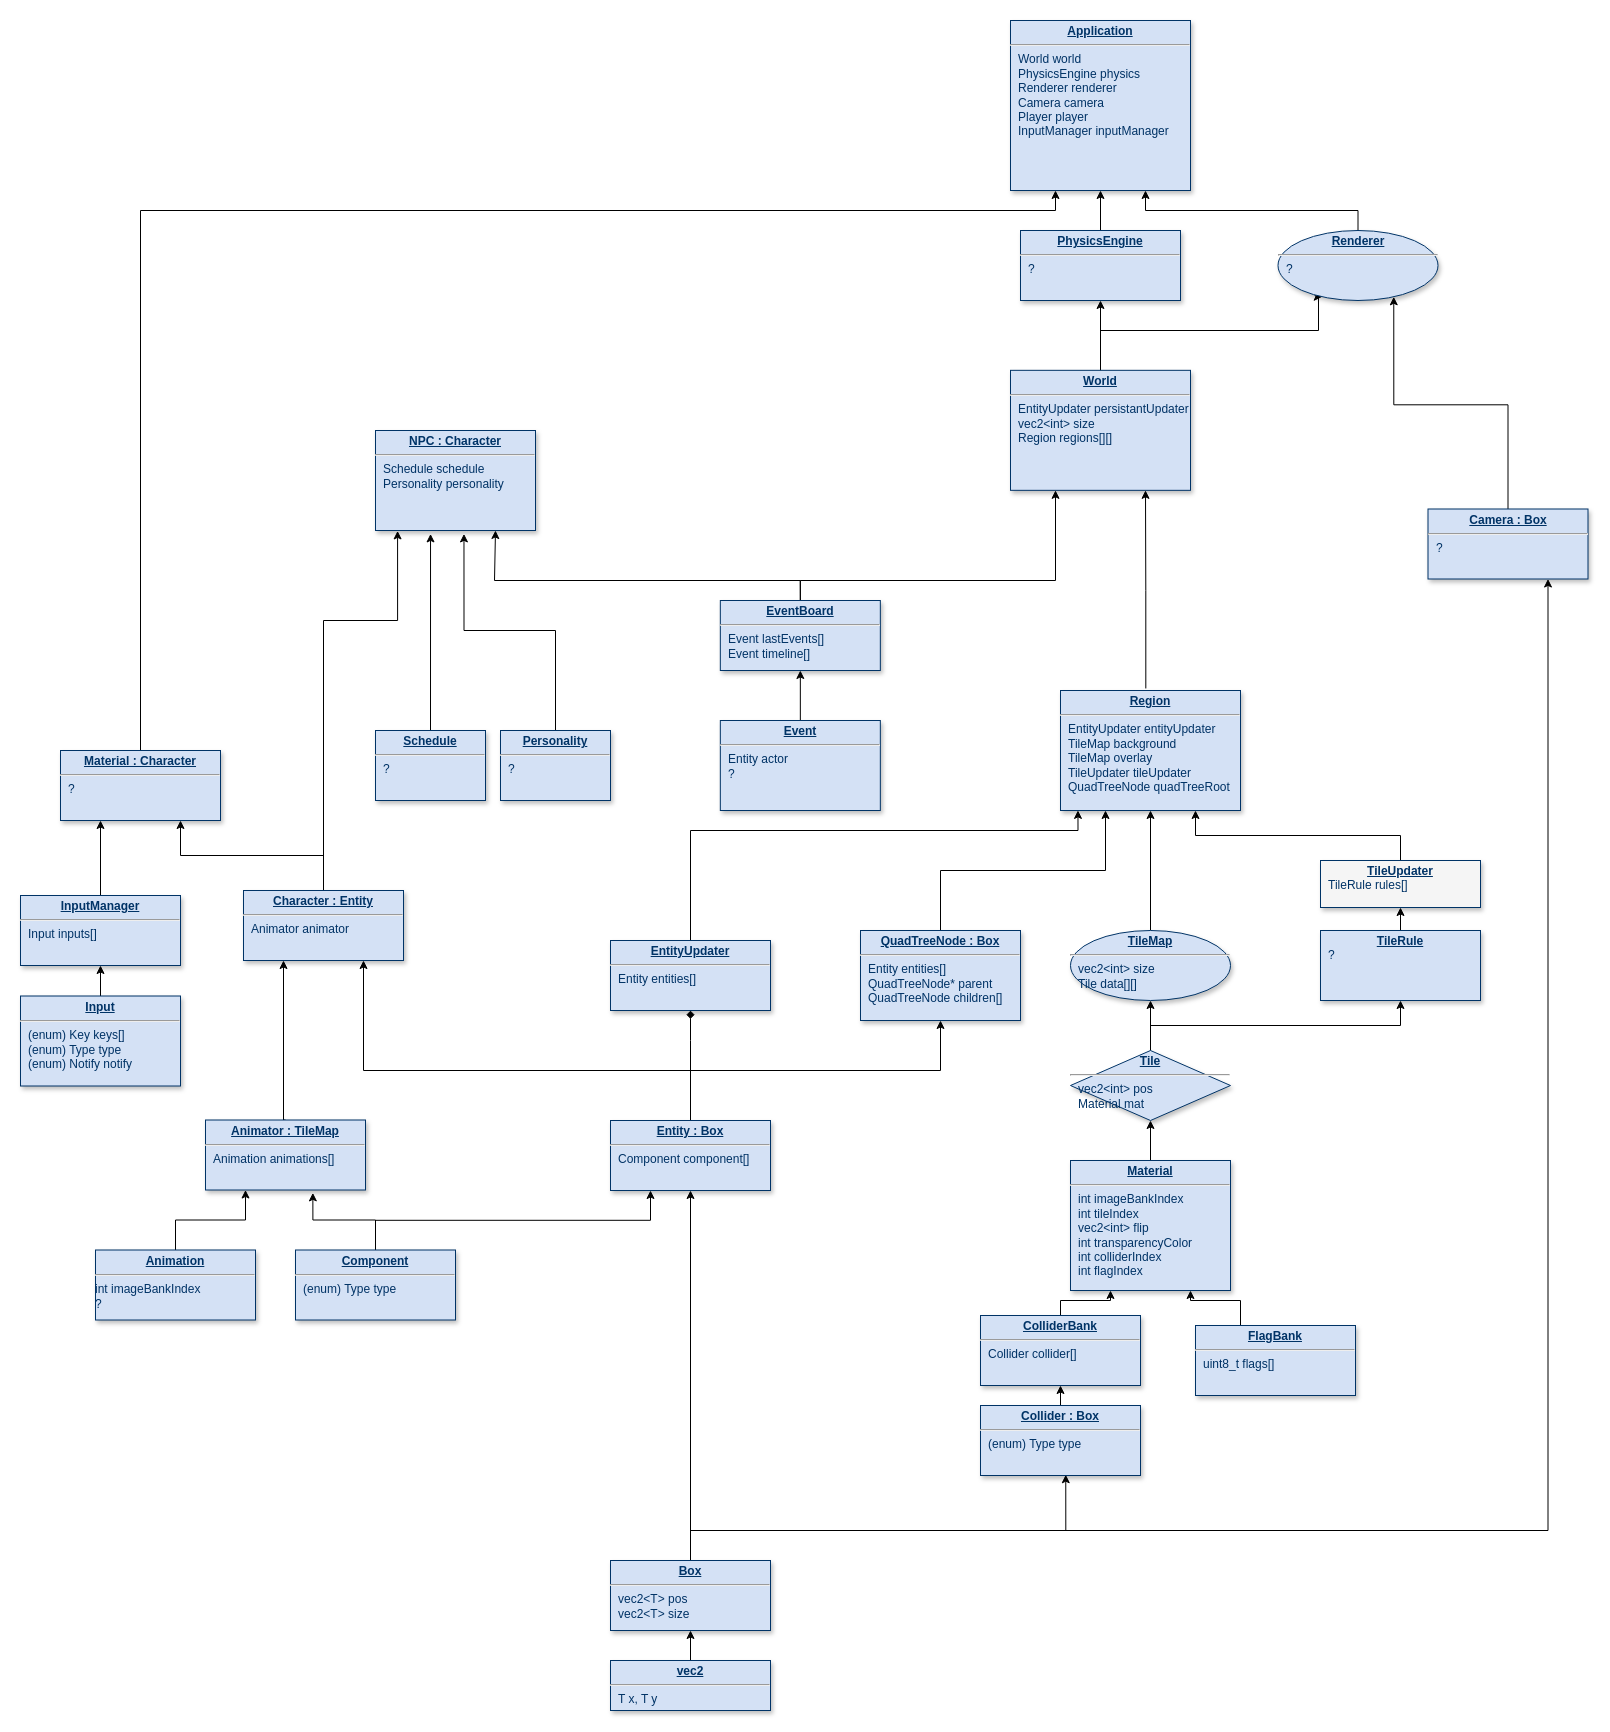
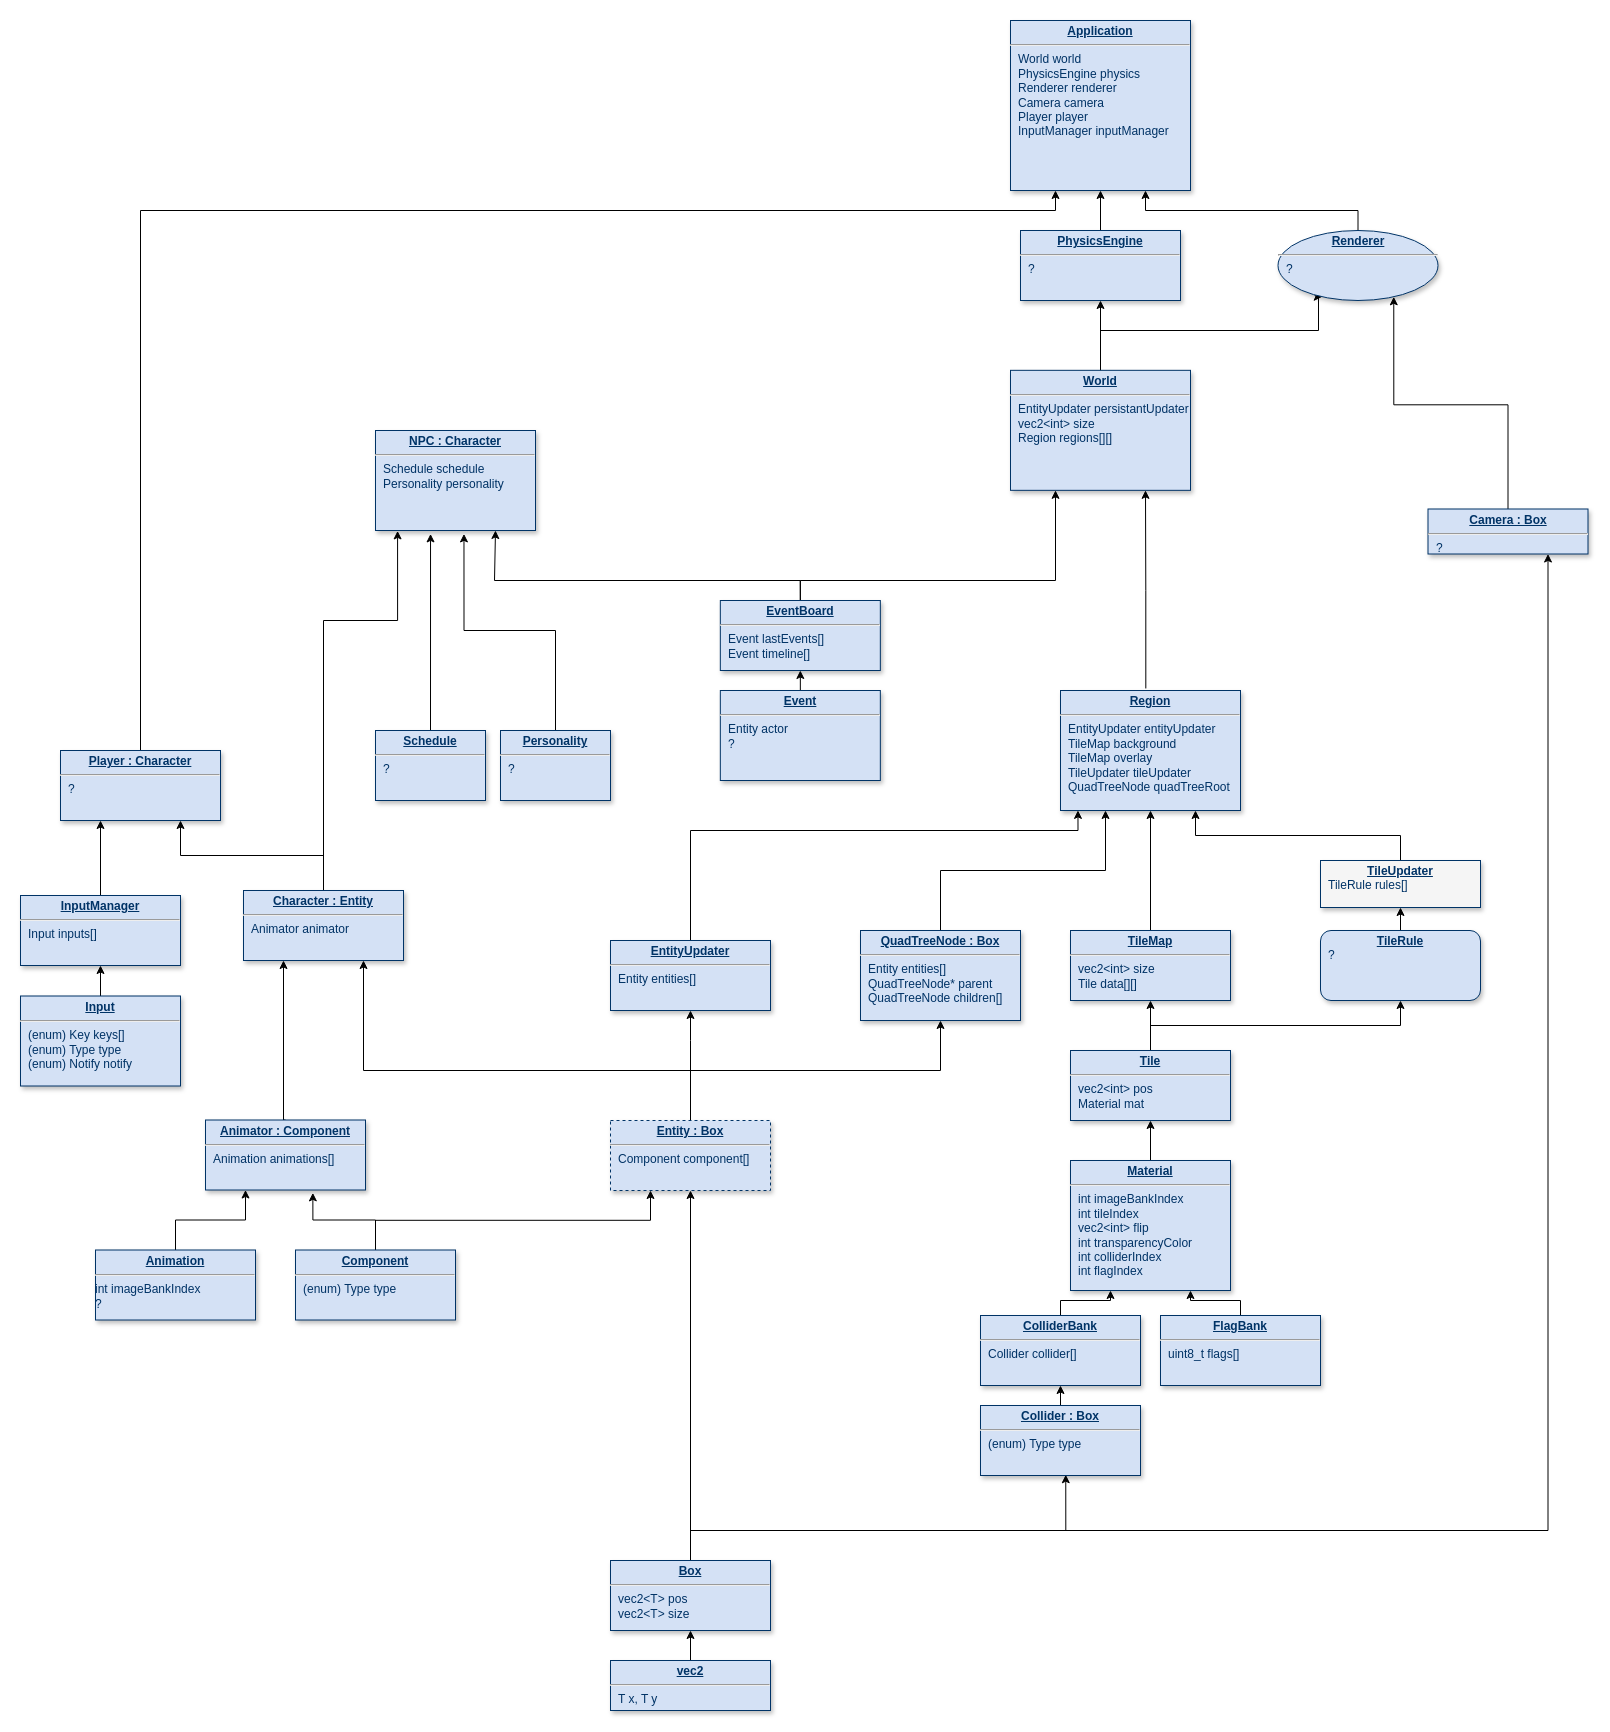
(1508, 544) -> (1508, 532)
(120, 765) -> (115, 765)
(800, 766) -> (800, 736)
(1151, 966) -> (1151, 966)
(1401, 966) -> (1401, 966)
(691, 1019) -> (691, 1018)
(1151, 1086) -> (1151, 1086)
(272, 1135) -> (272, 1135)
(691, 1156) -> (691, 1156)
(1276, 1361) -> (1241, 1351)
